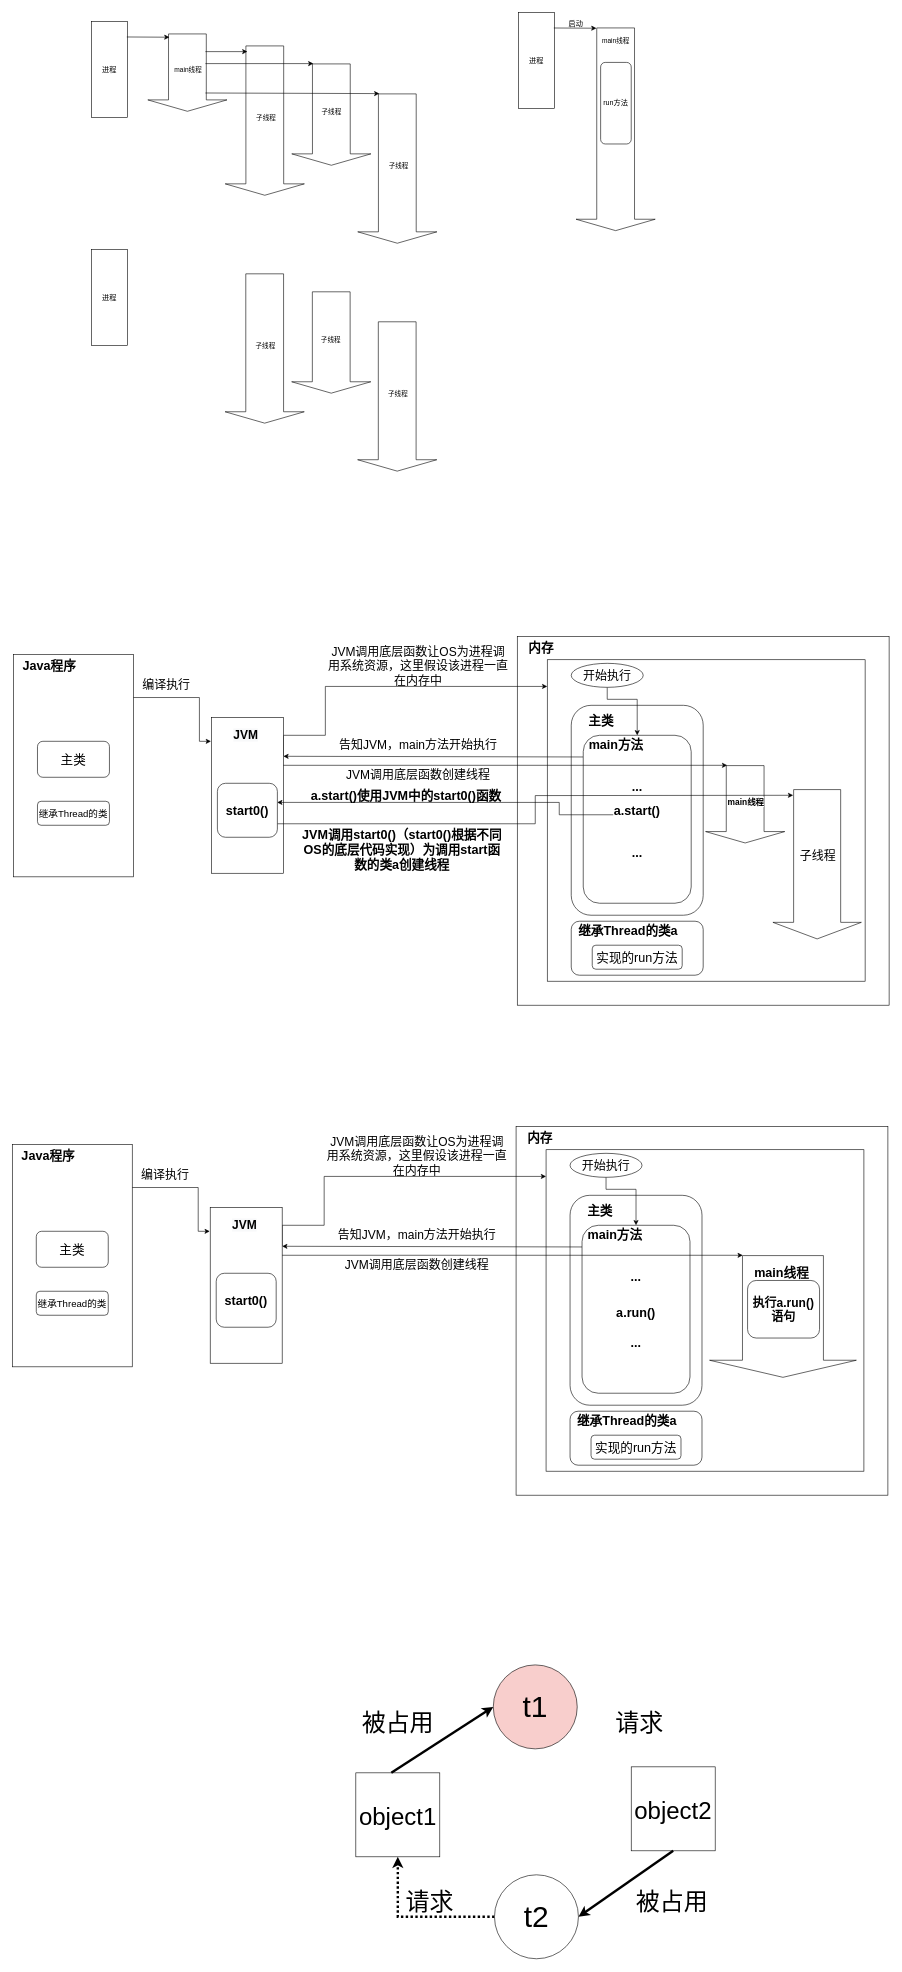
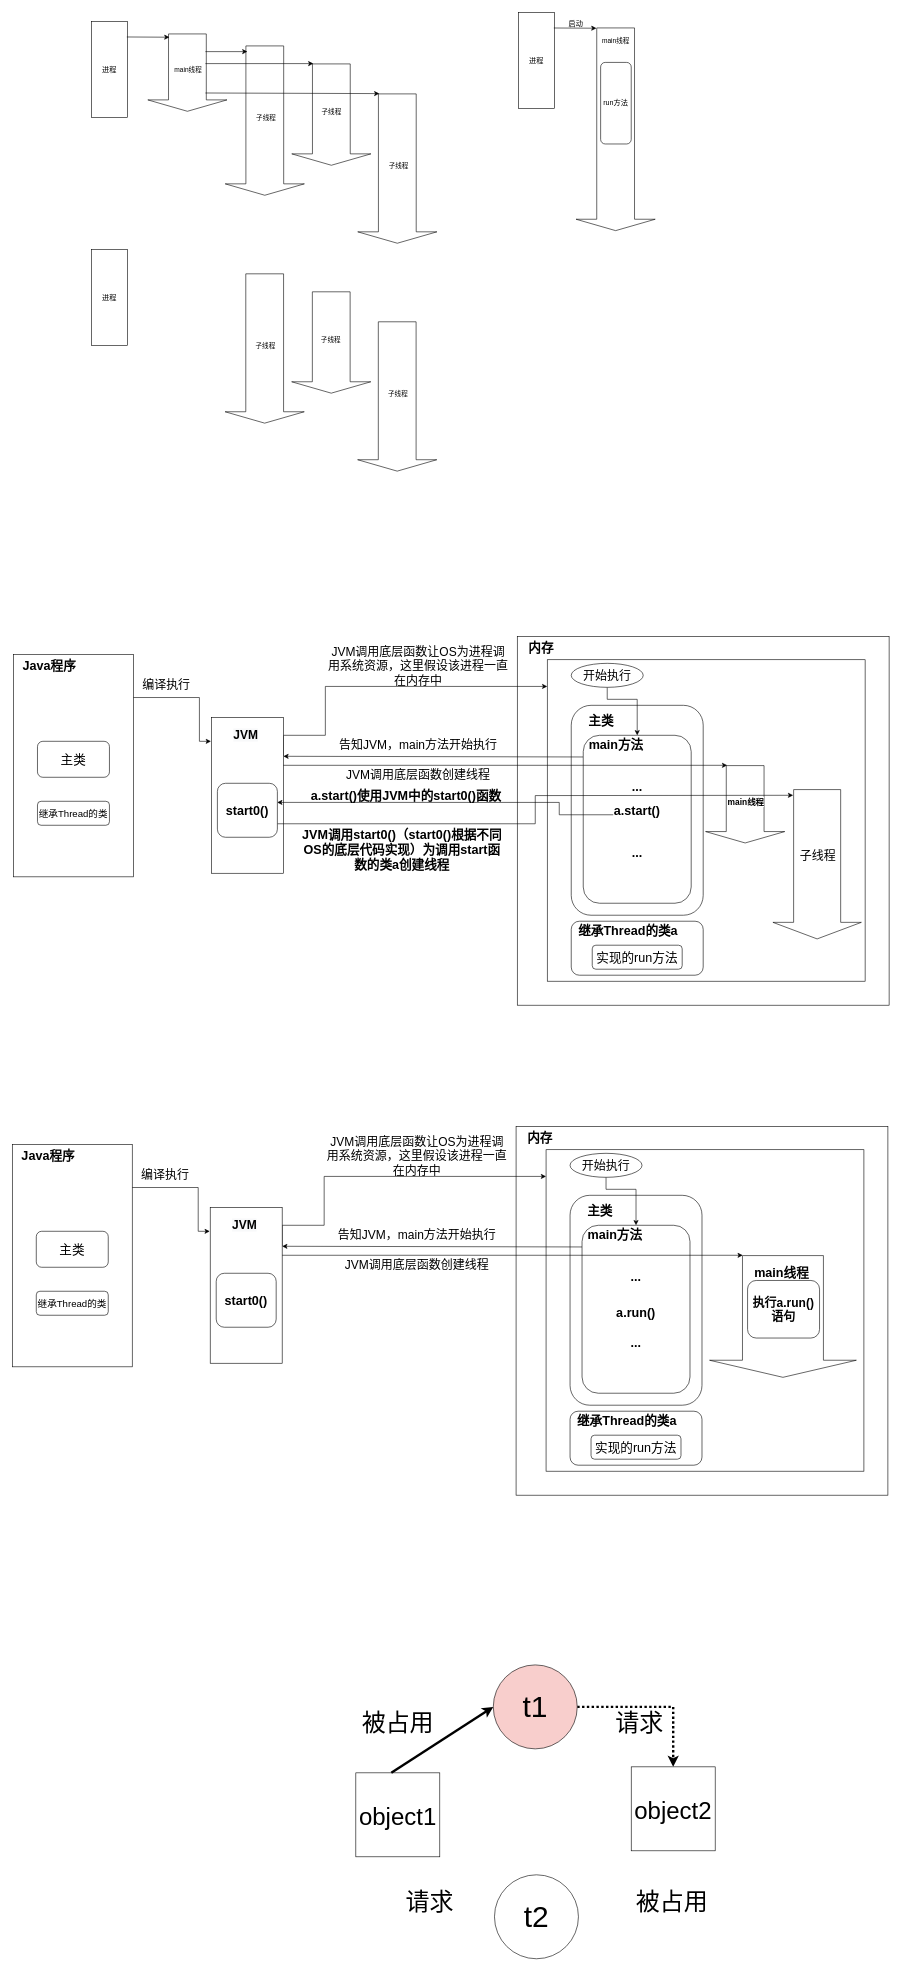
none -> (651, 1707)
(629, 1882) -> none
(420, 1917) -> none
